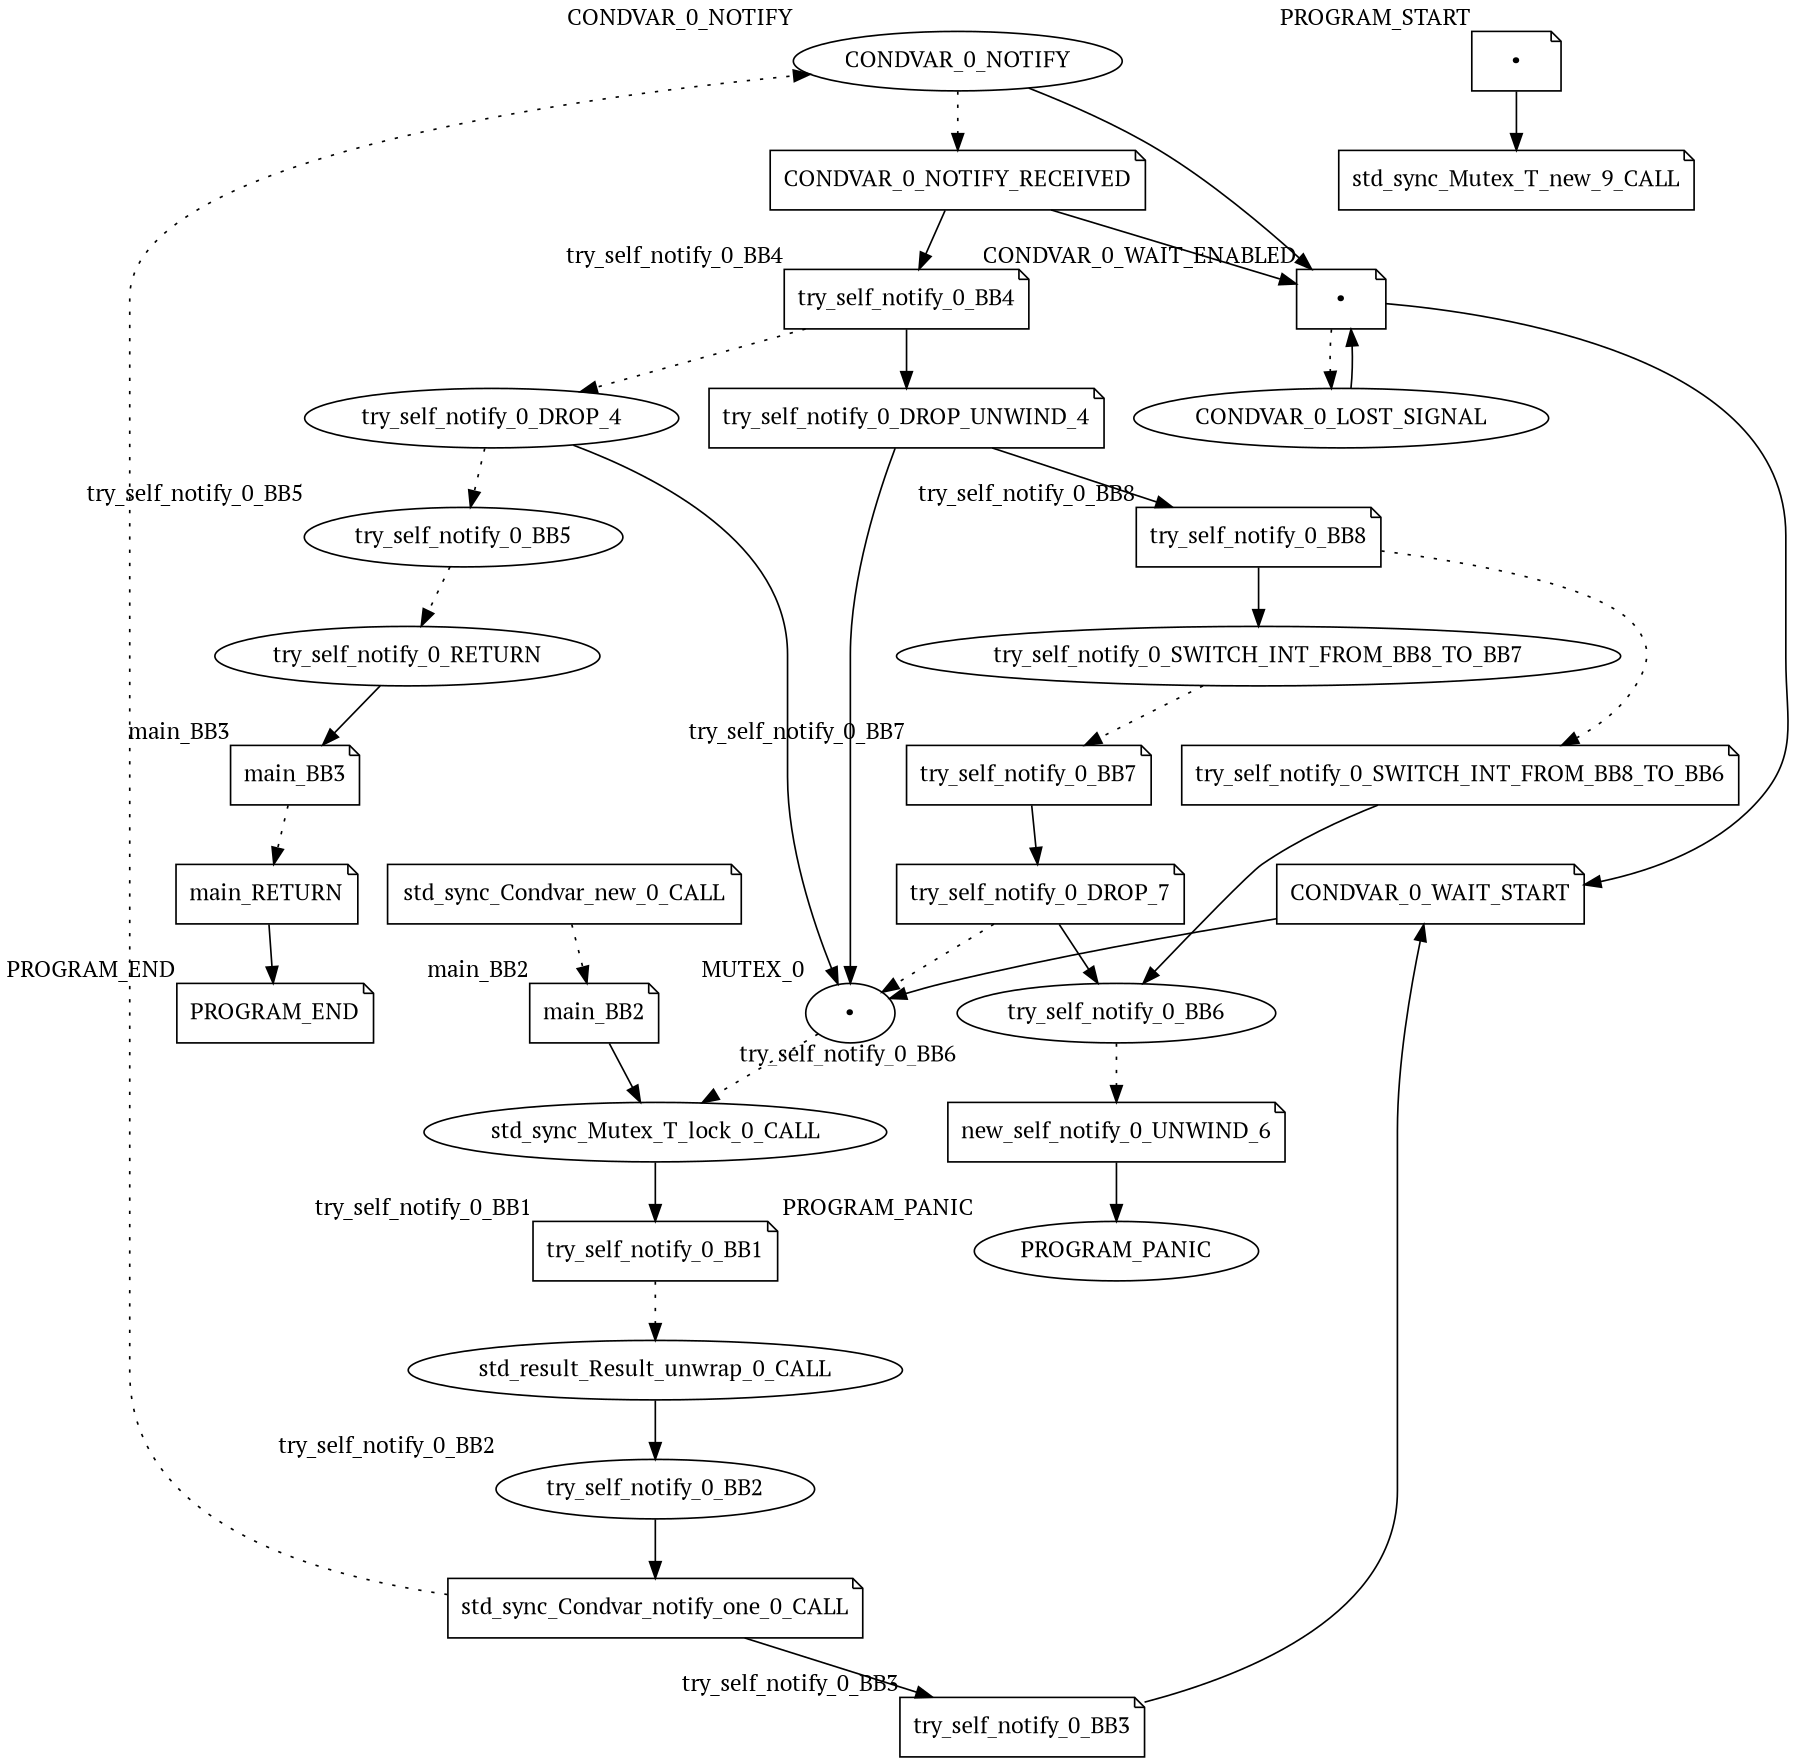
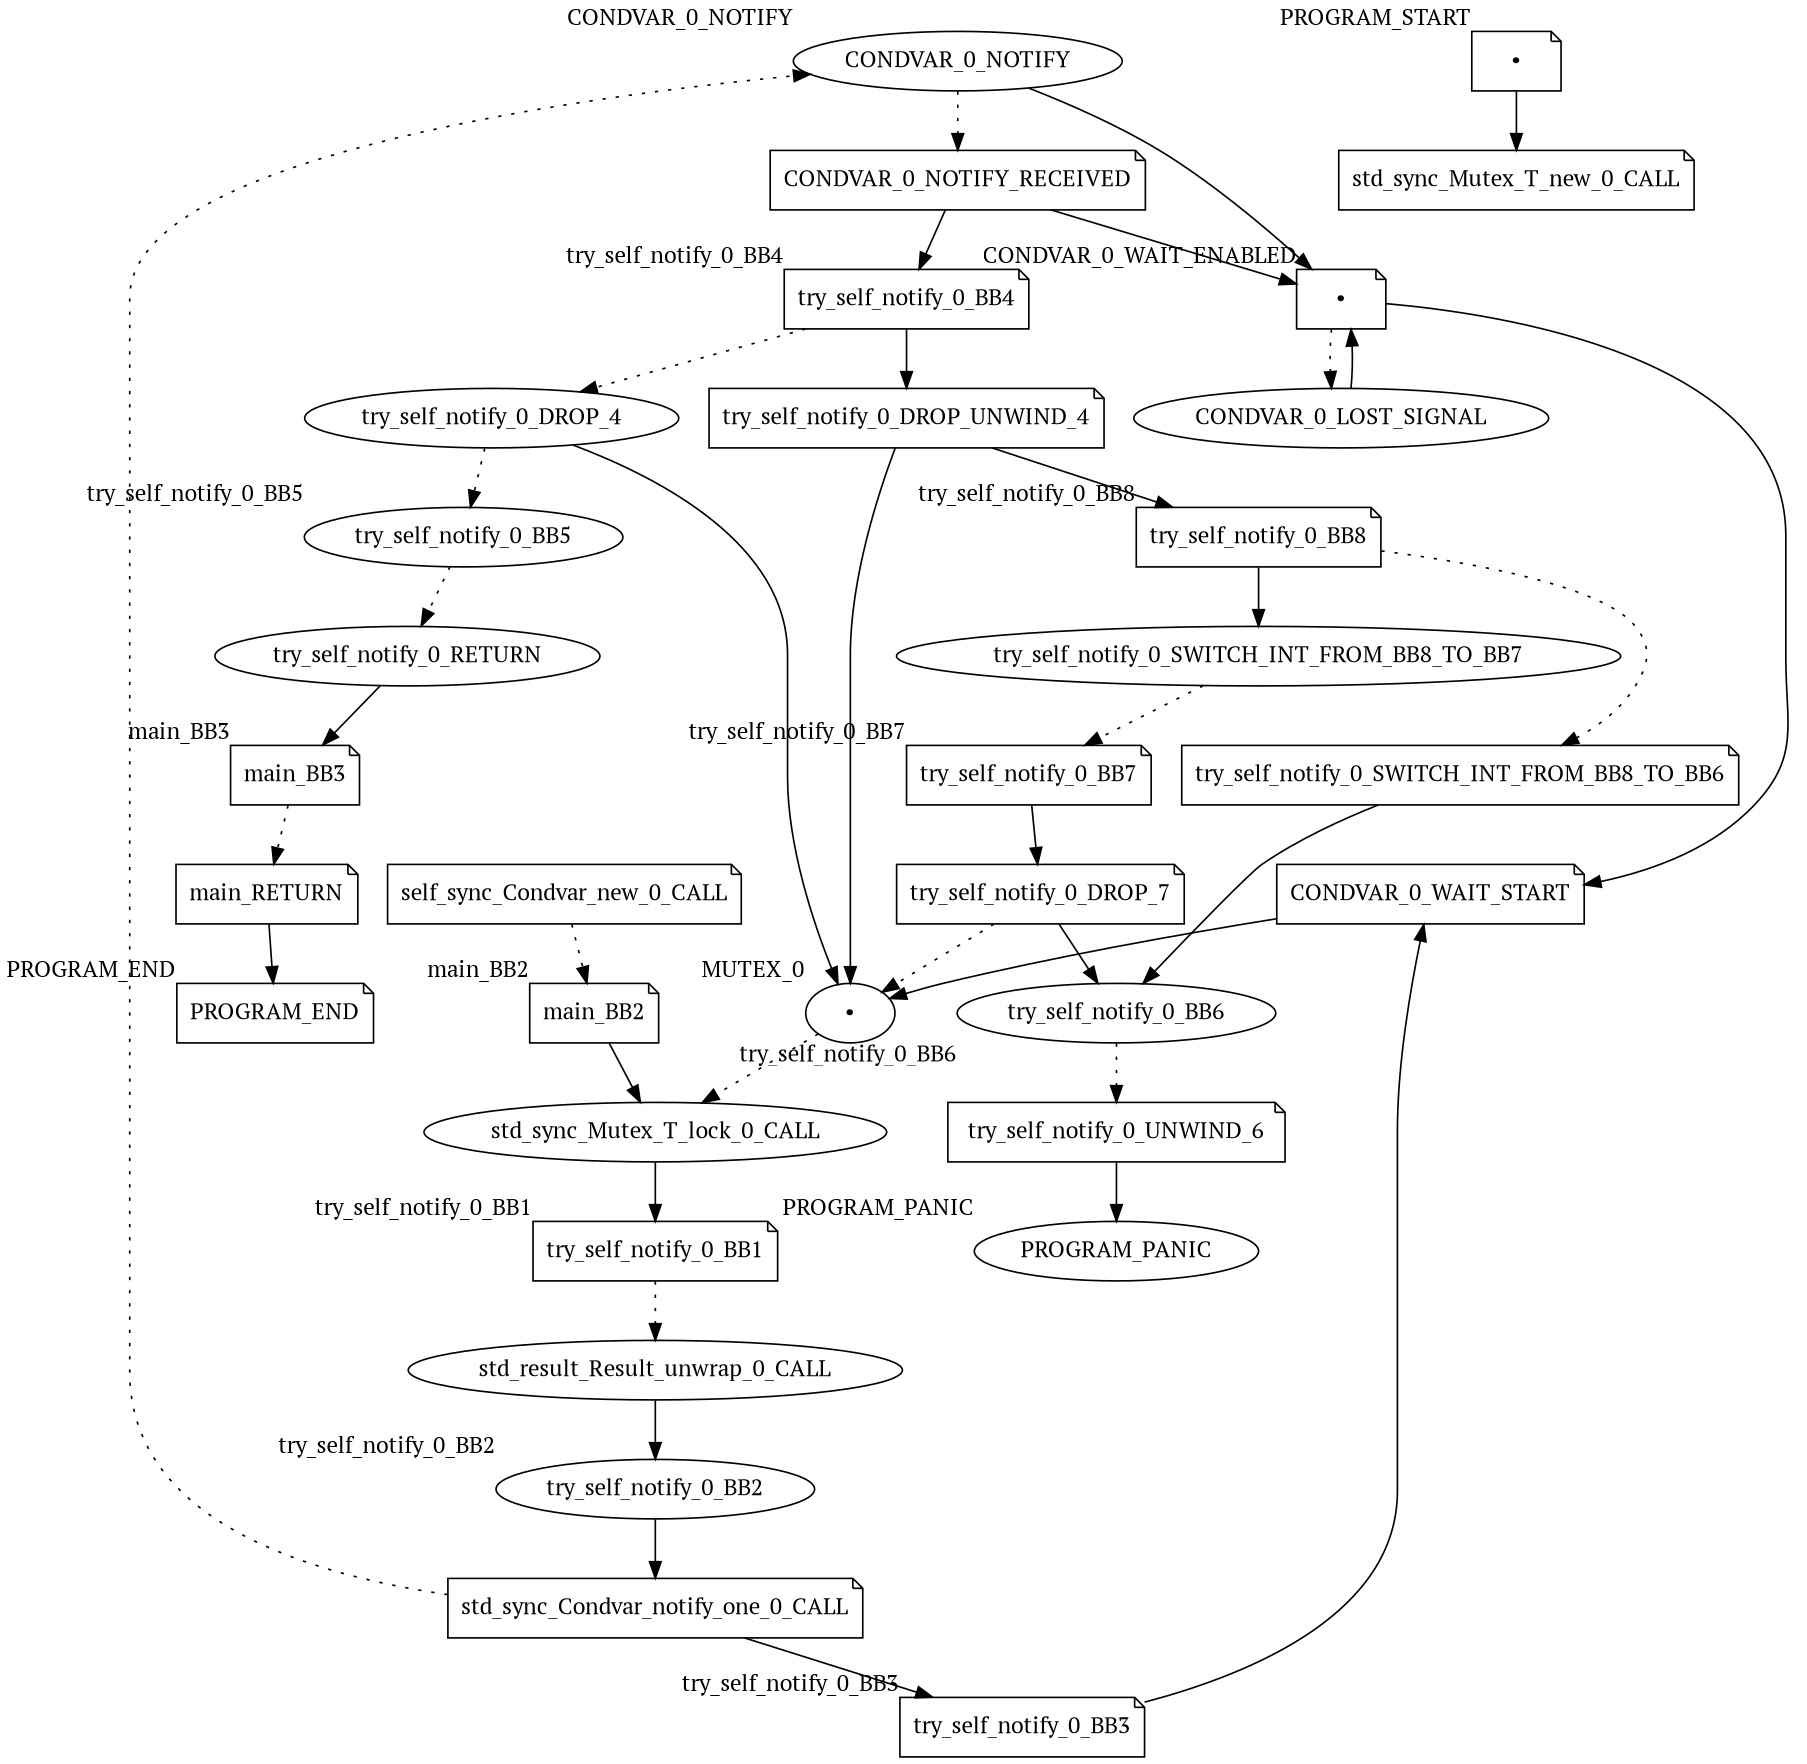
(1516, 180) -> (1516, 180)
(564, 894) -> (564, 894)
(1116, 1132) -> (1116, 1132)
